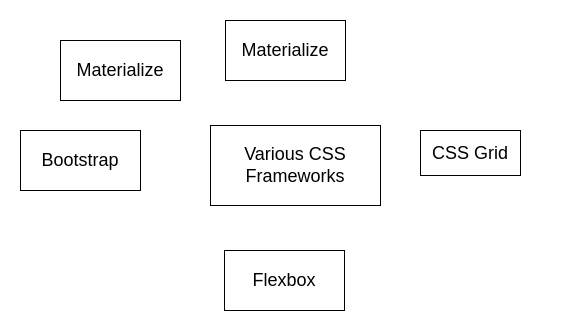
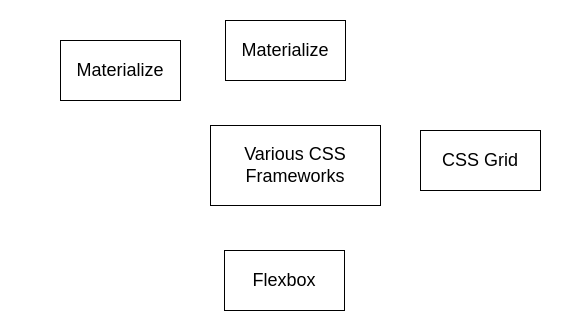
(471, 153) -> (481, 161)
(81, 161) -> none
